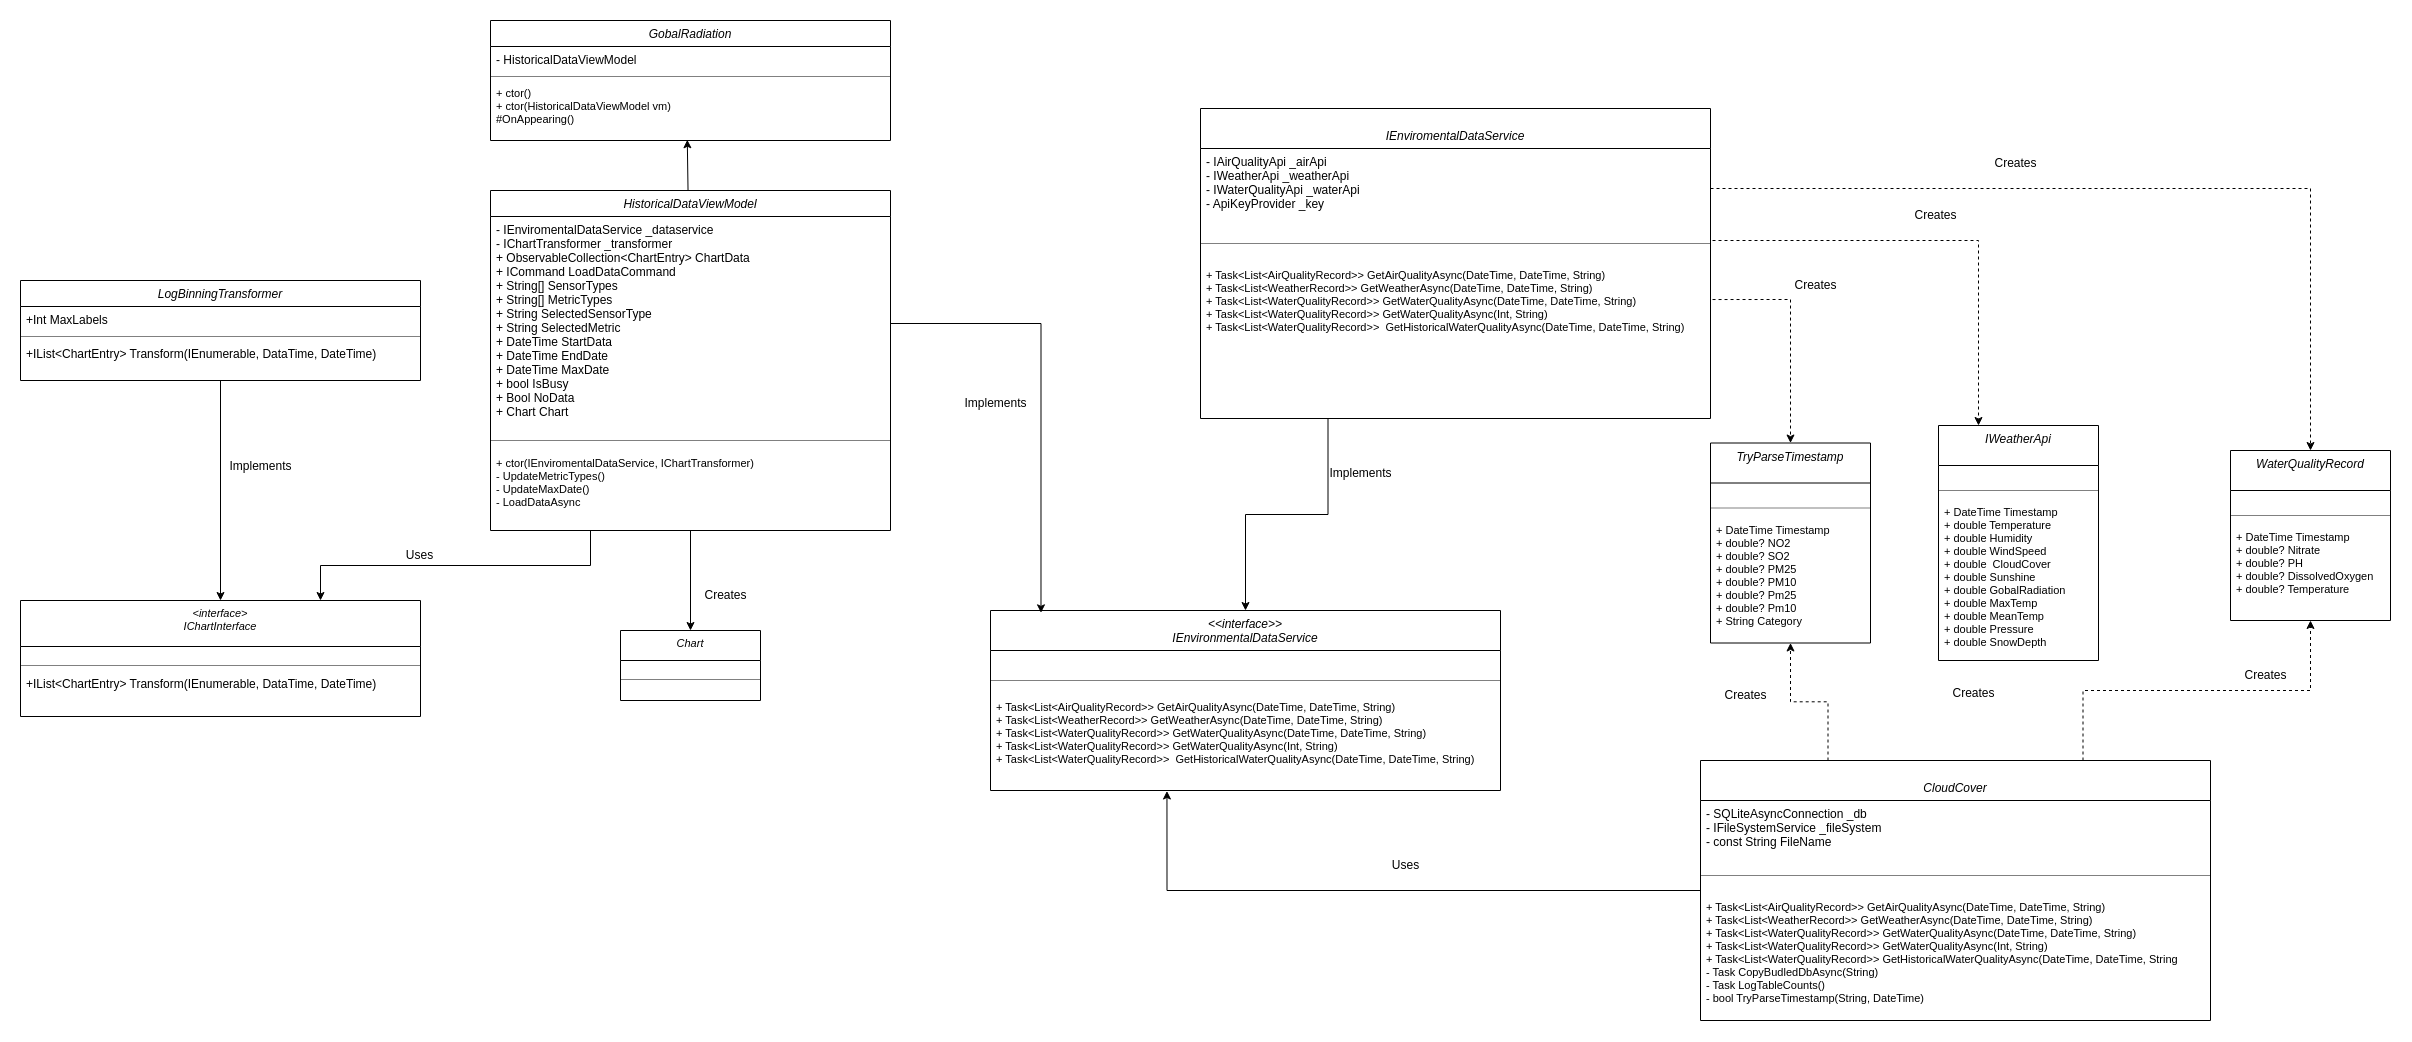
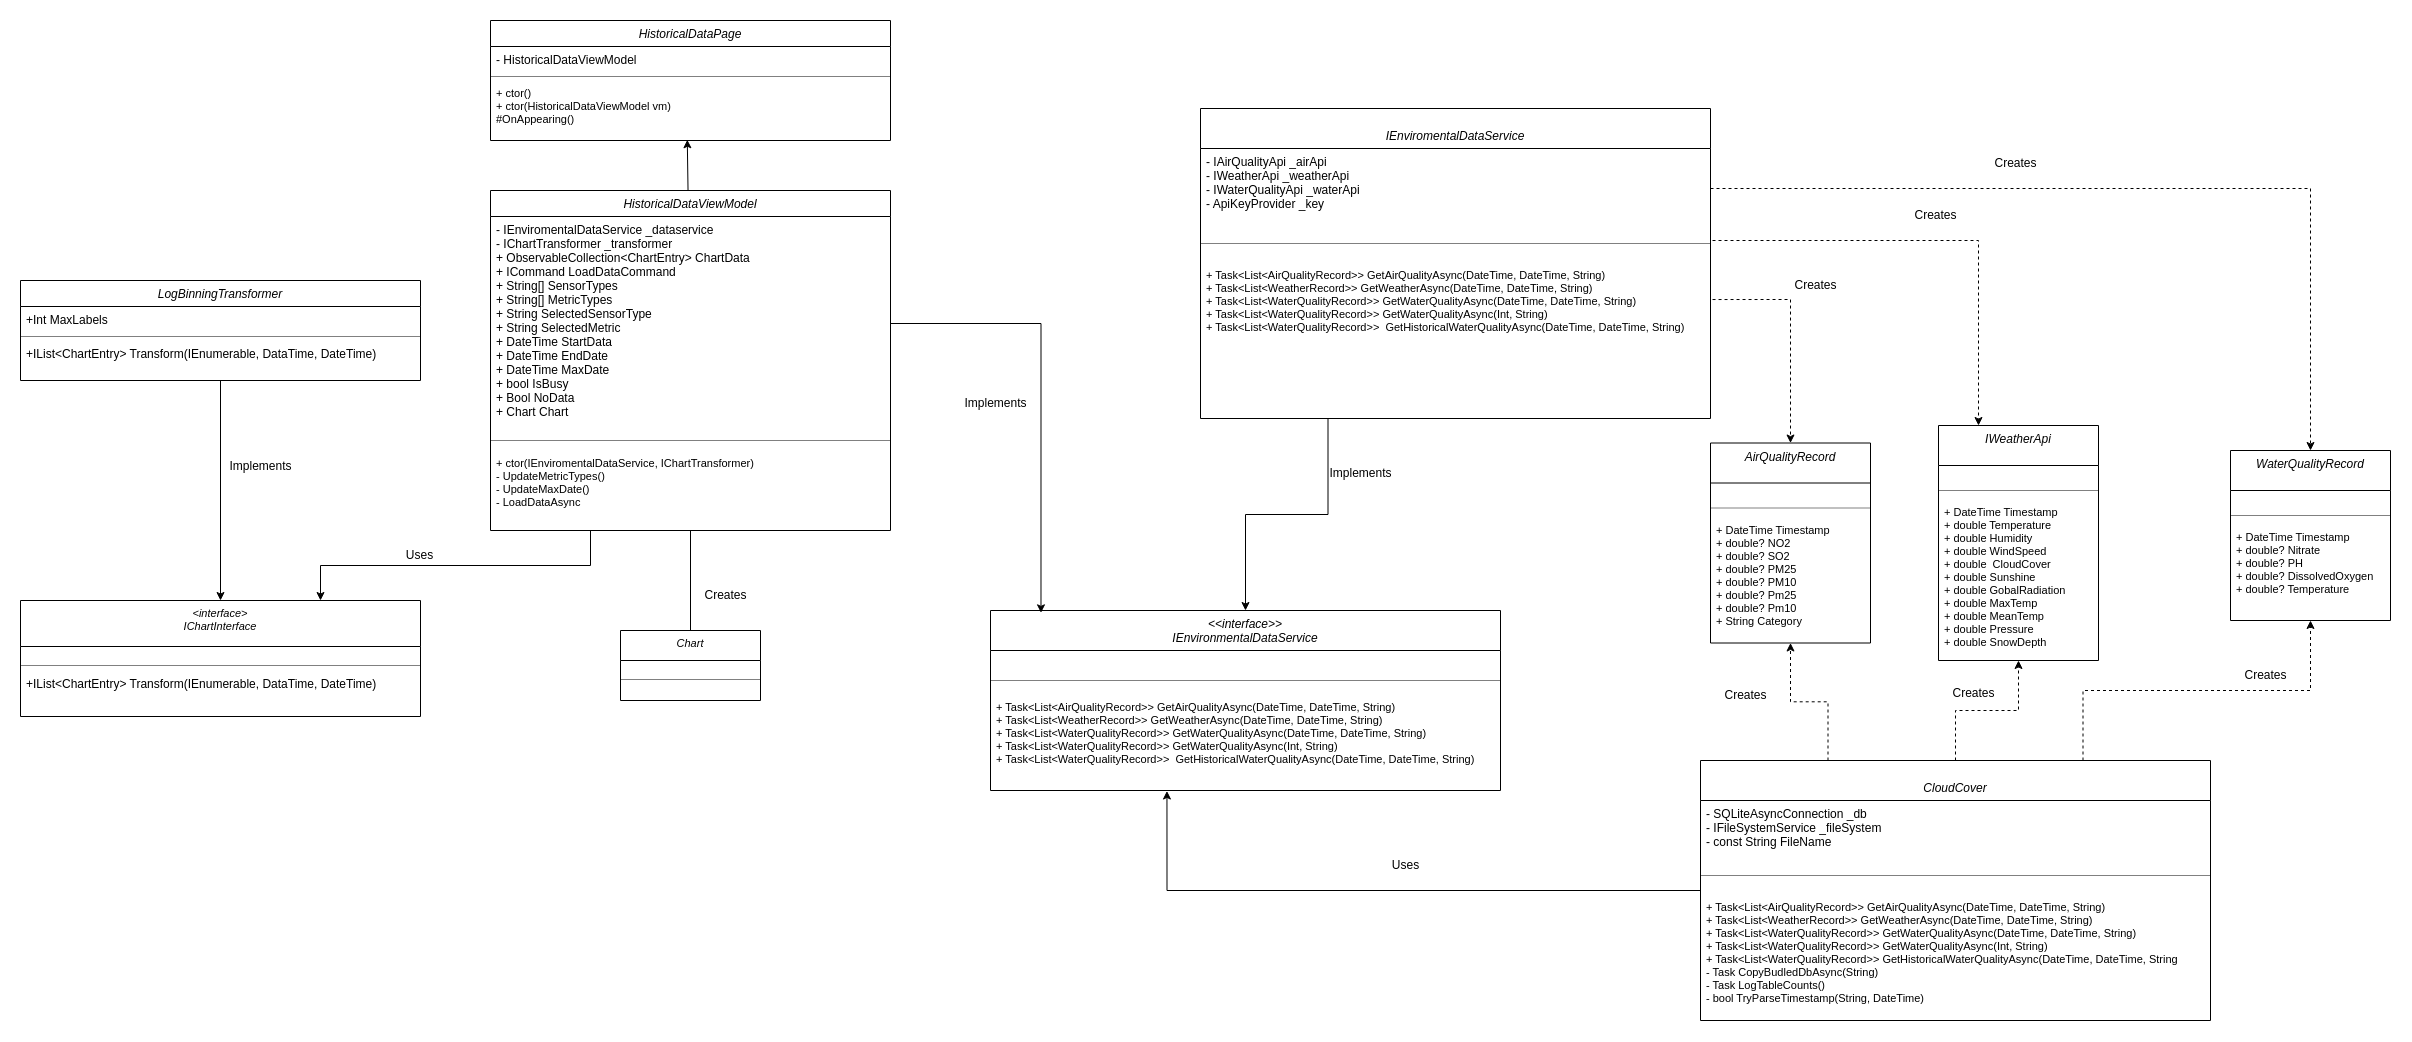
(690, 34) -> (690, 34)
(1790, 457) -> (1790, 457)
(691, 622) -> (691, 625)
none -> (1984, 711)
